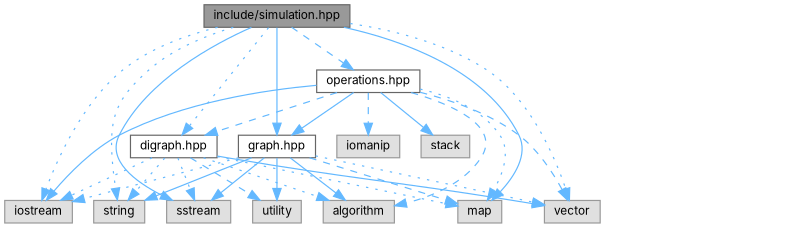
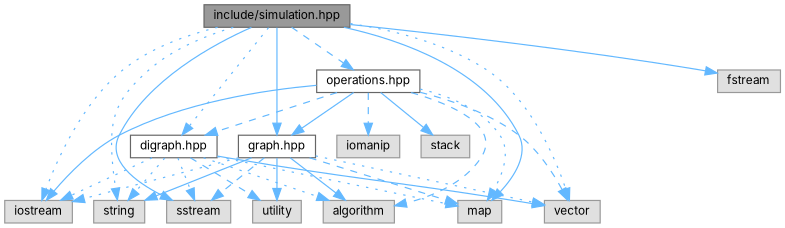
none -> (749, 81)
(239, 178) -> (239, 178)
